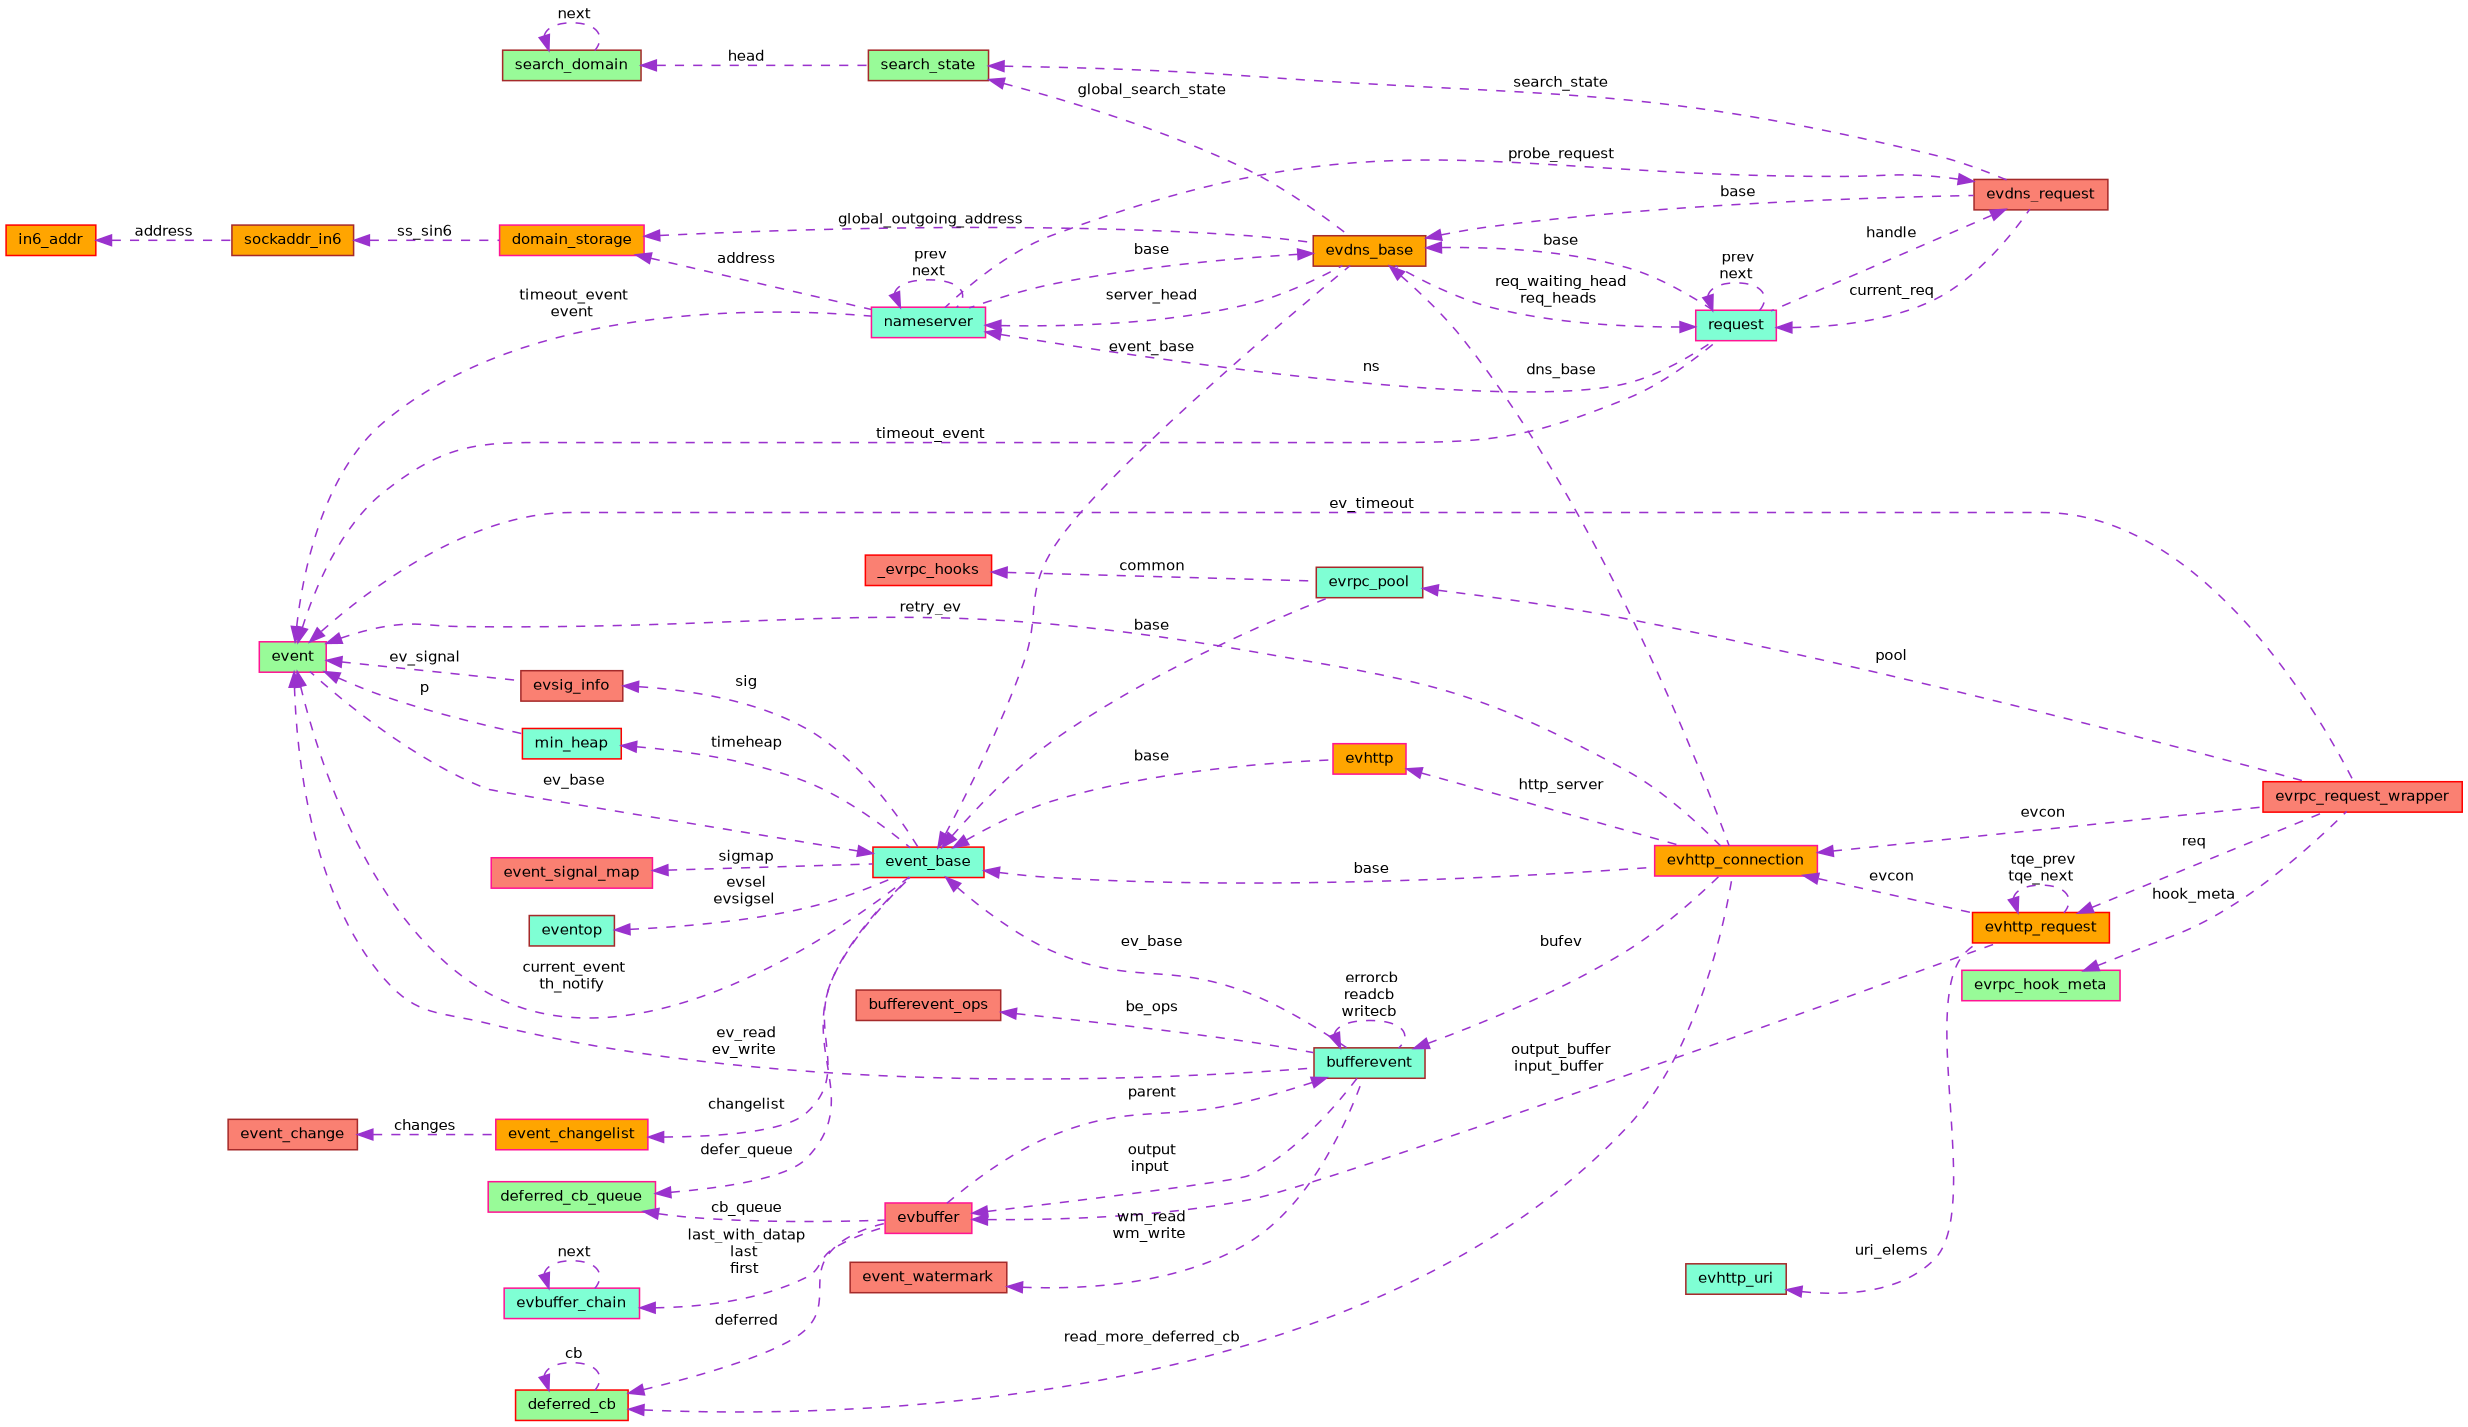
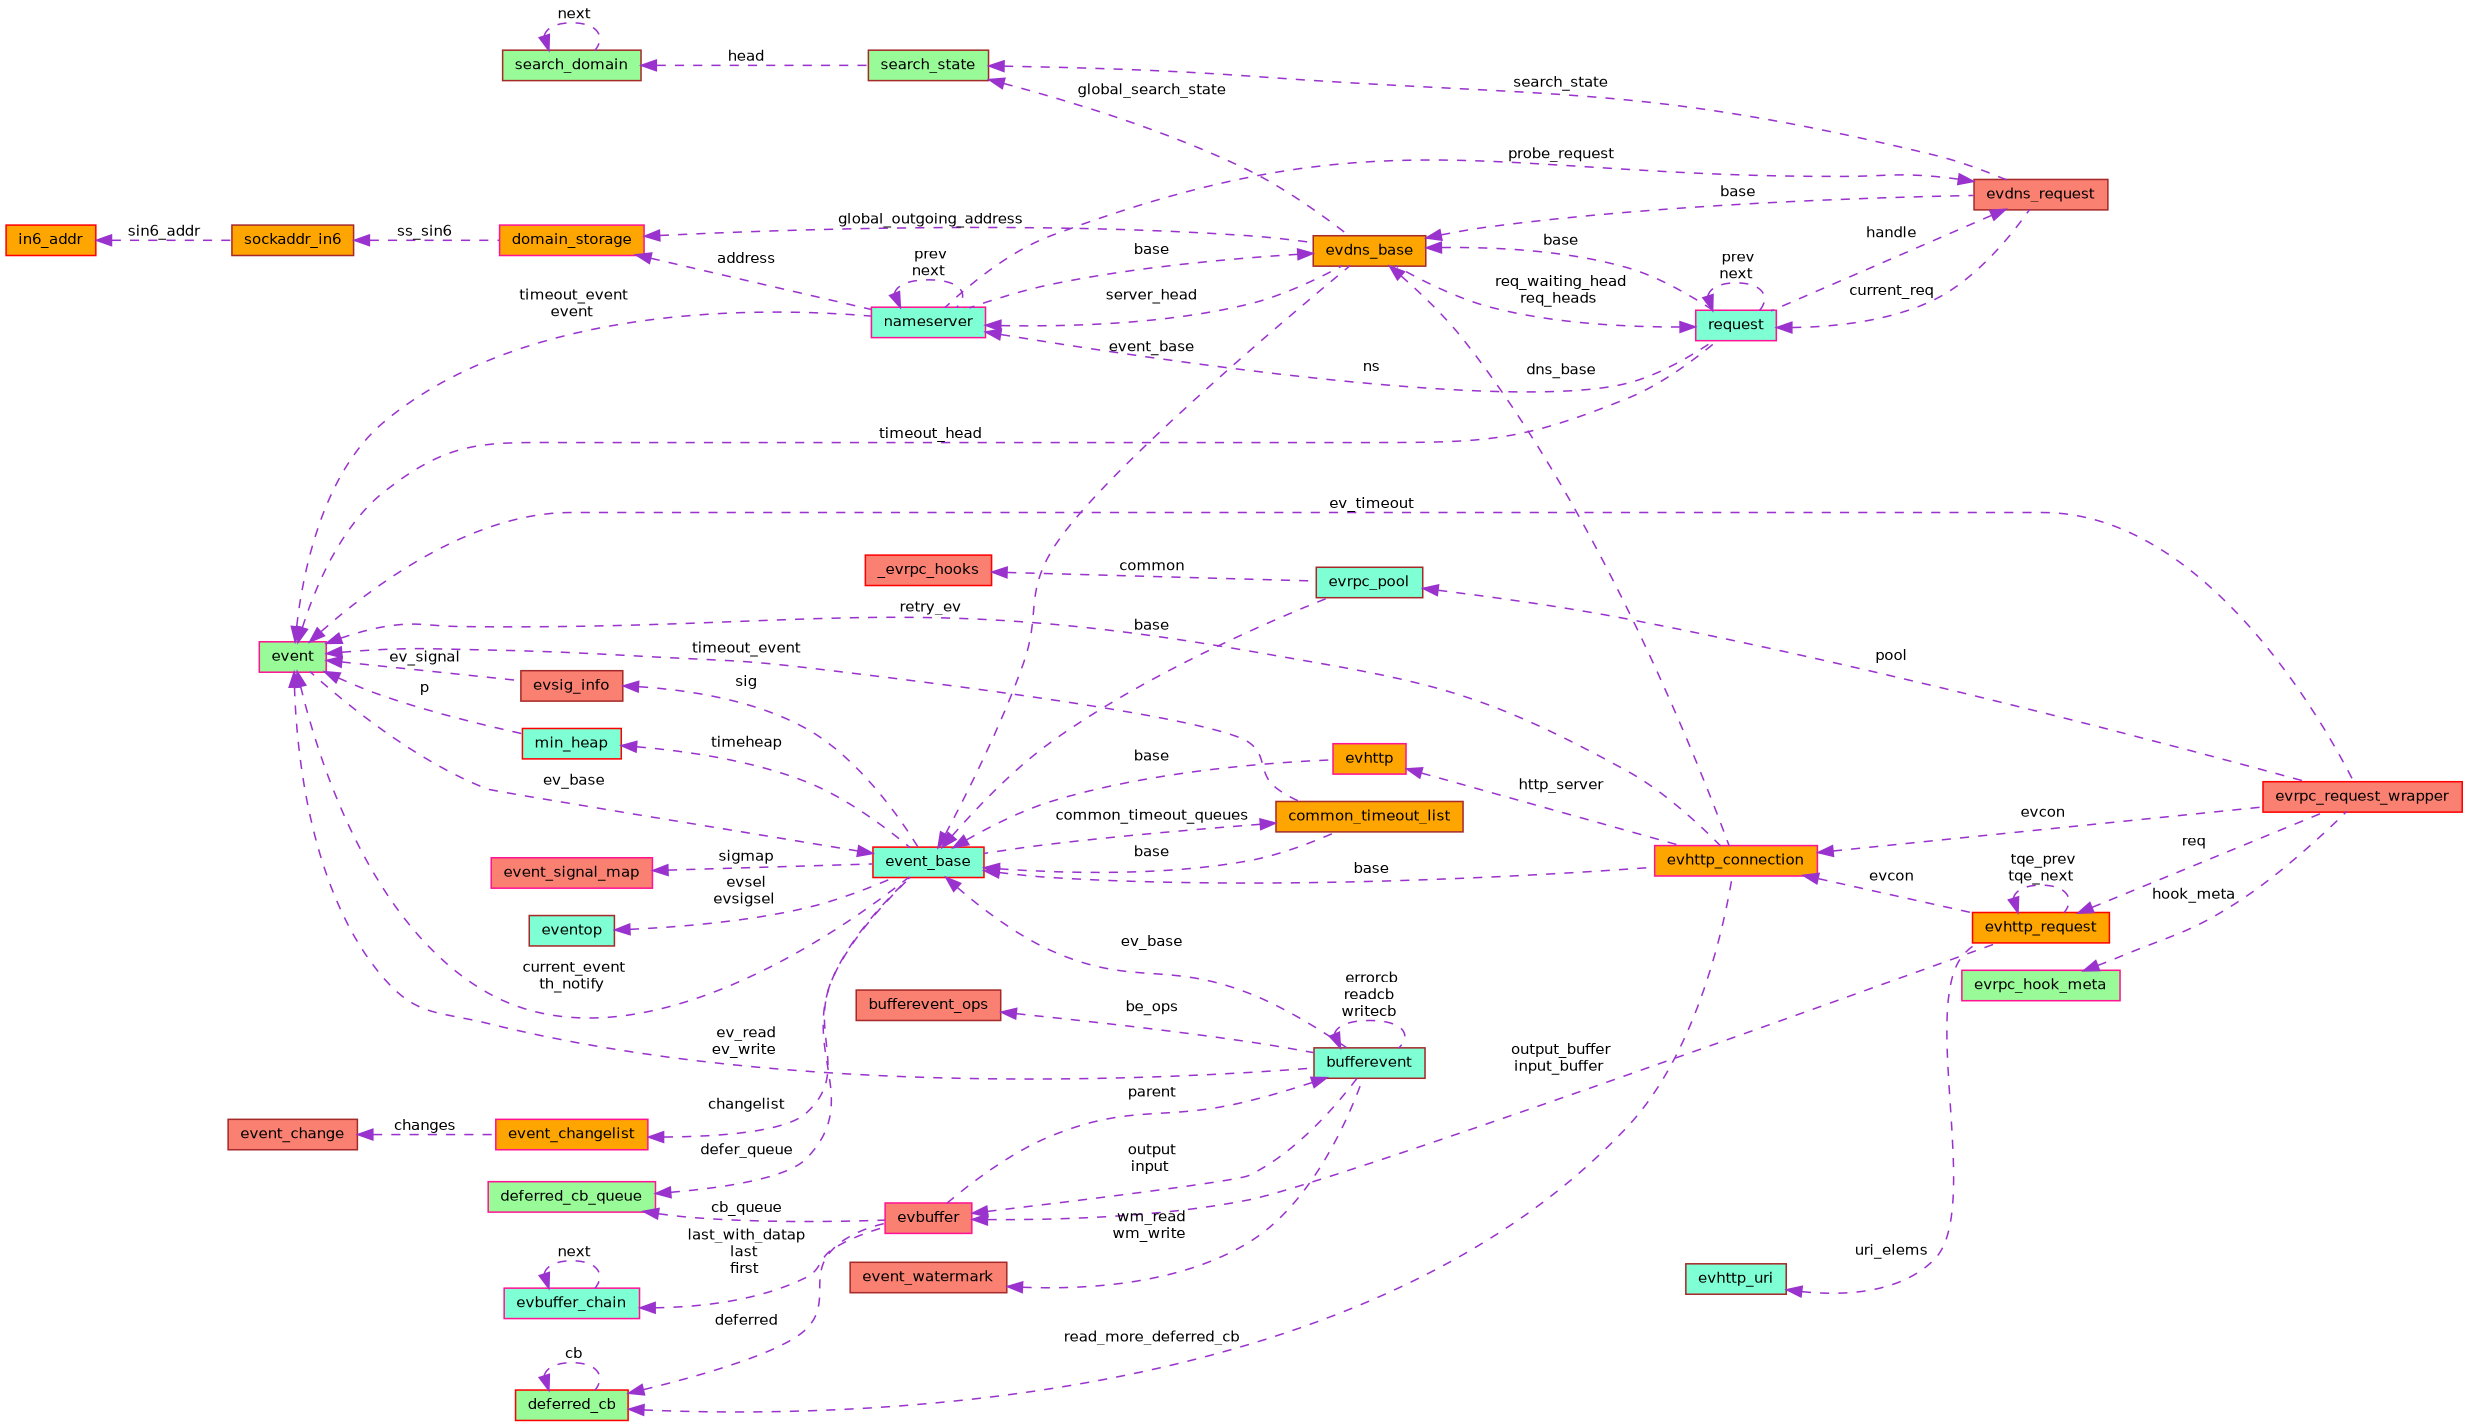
(162, 232) -> (162, 232)
(928, 434) -> (928, 434)
none -> (1370, 817)
(1583, 975) -> none
